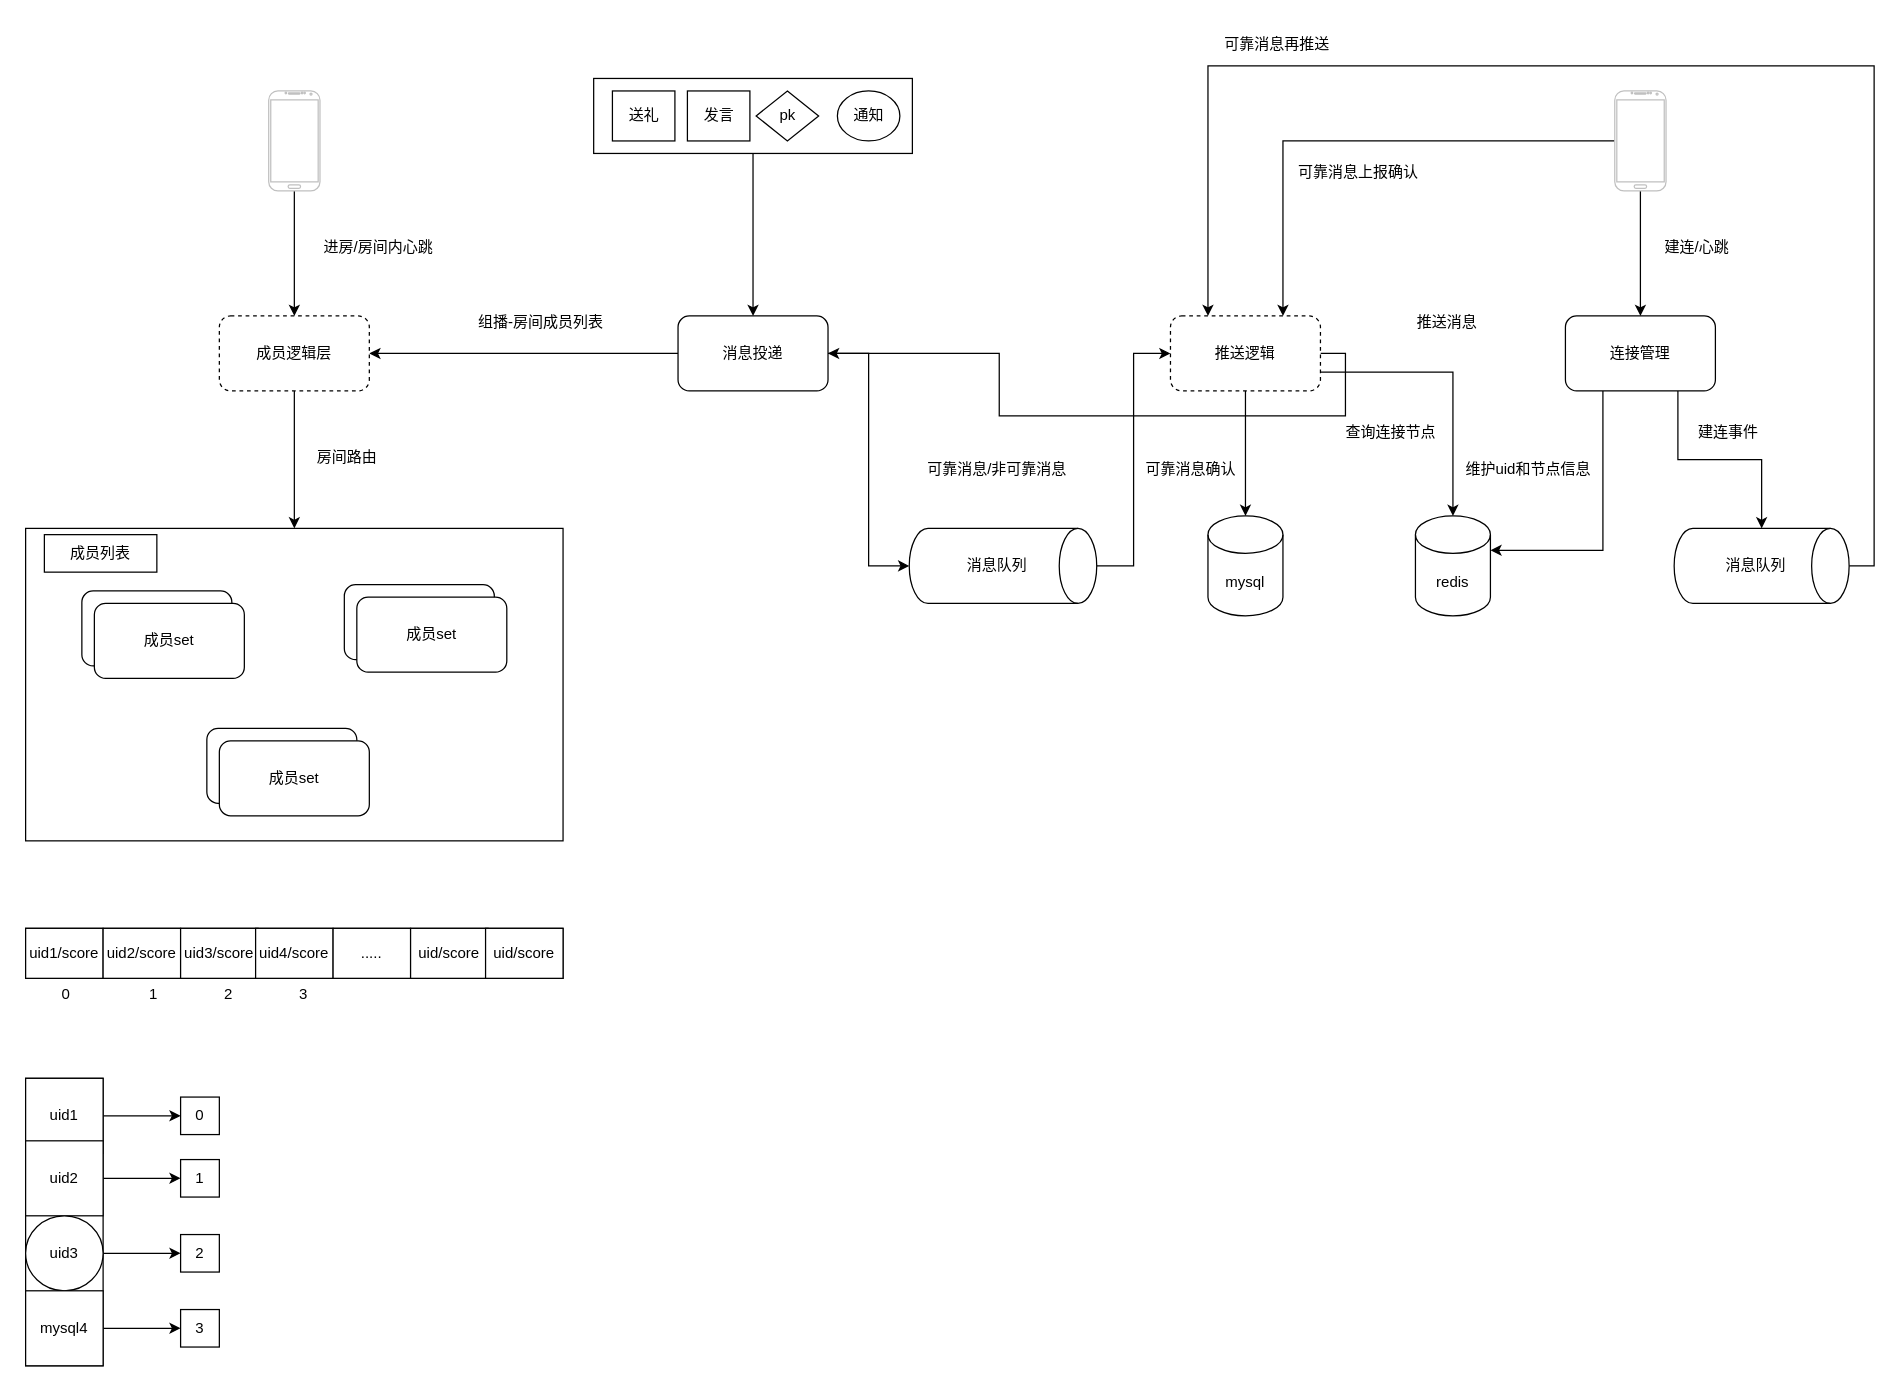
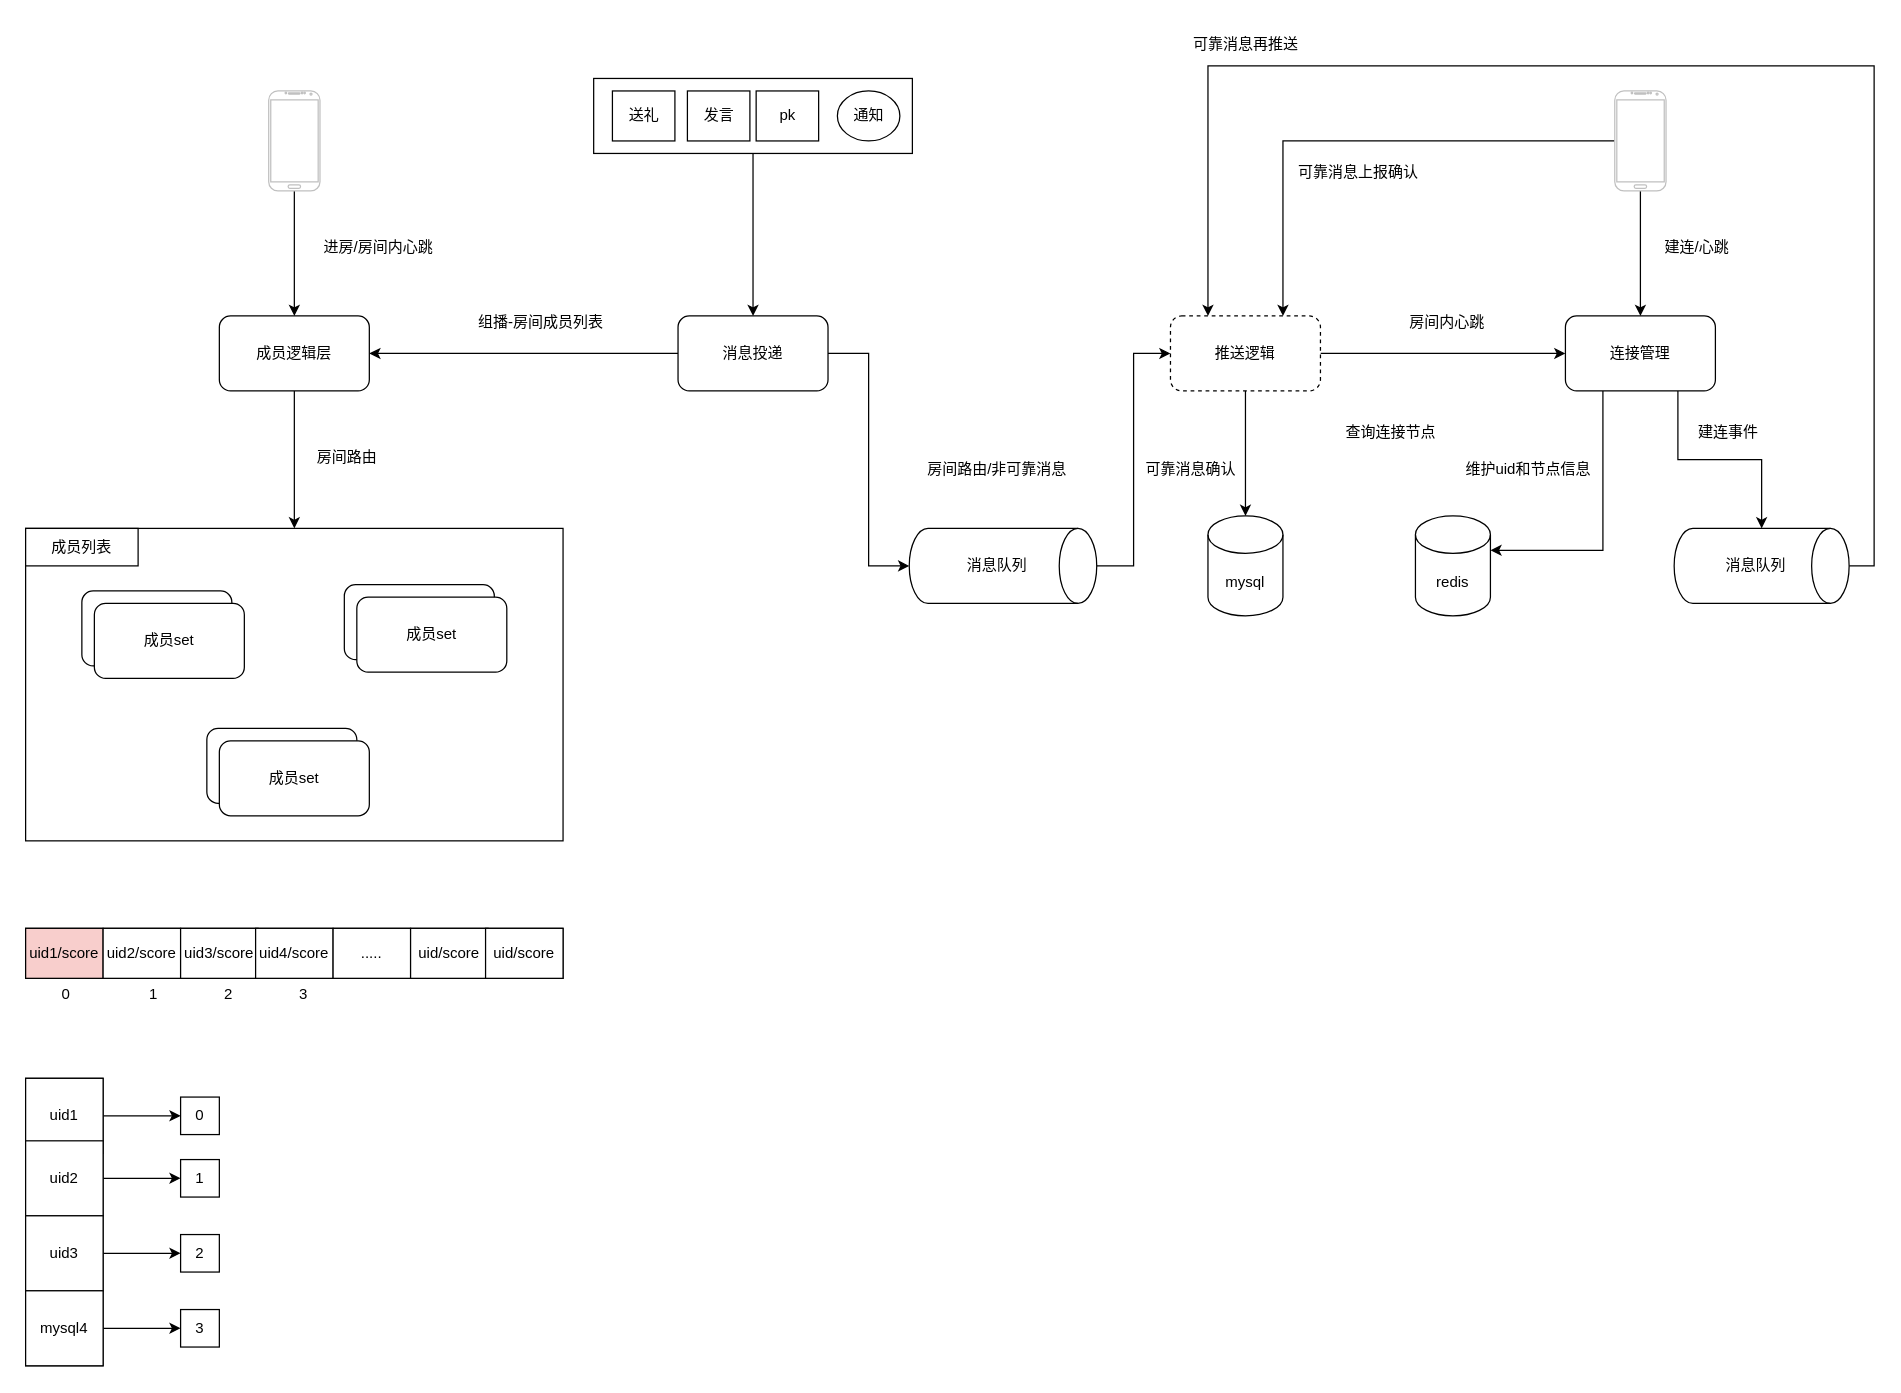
(1277, 44) -> (1246, 44)
(788, 116) -> (788, 116)
(1448, 322) -> (1448, 322)
(294, 353) -> (294, 353)
(1453, 373) -> none
(1110, 416) -> (1450, 353)
(998, 469) -> (998, 469)
(101, 553) -> (82, 547)
(64, 953) -> (64, 953)
(64, 1253) -> (64, 1253)
